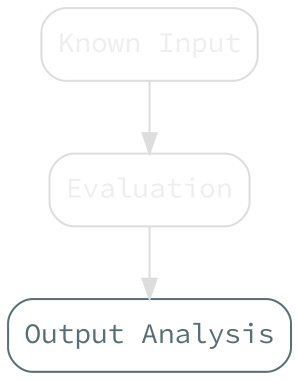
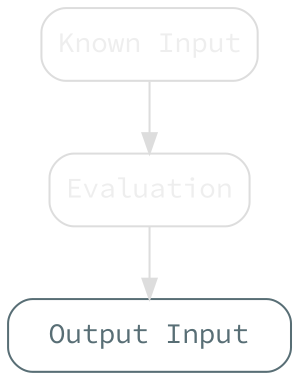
(150, 335) -> (150, 335)
